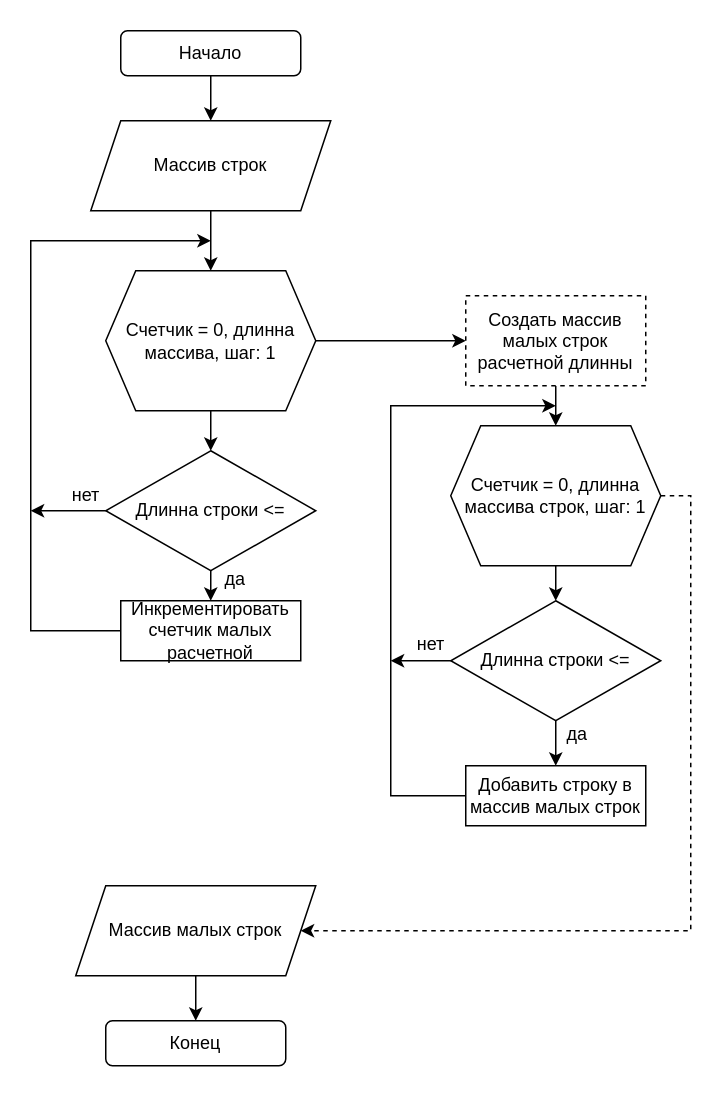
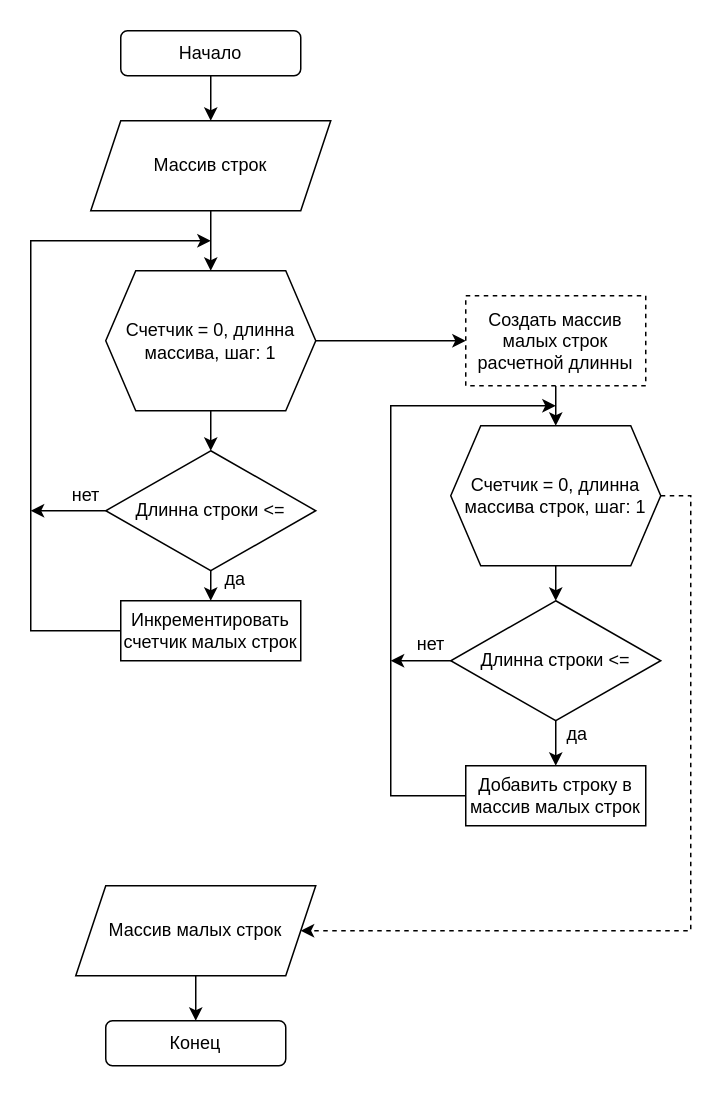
(211, 631) -> (211, 631)
